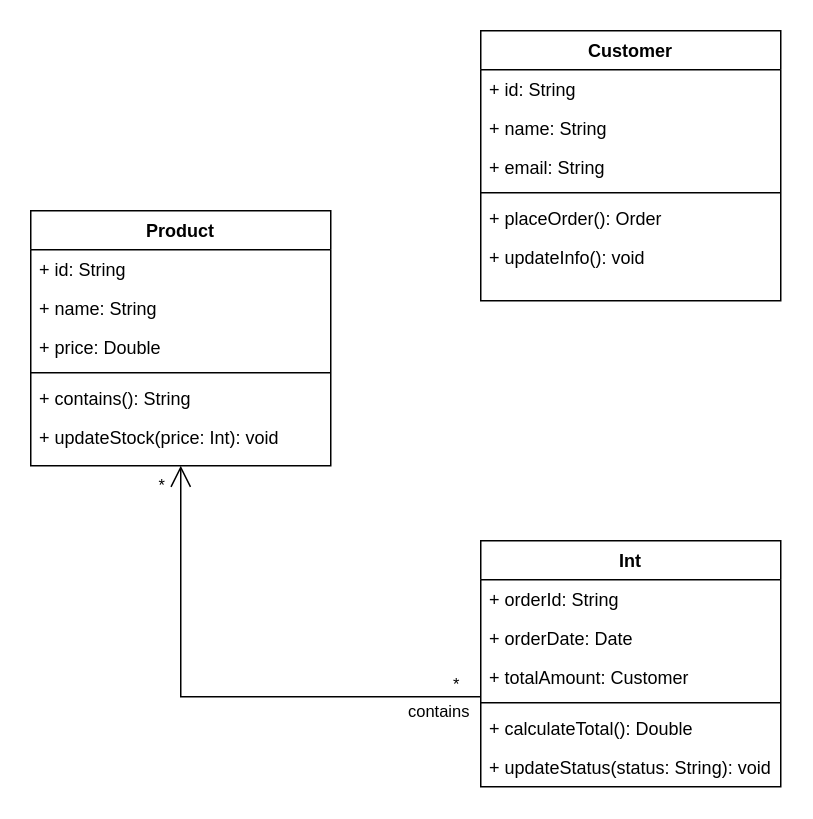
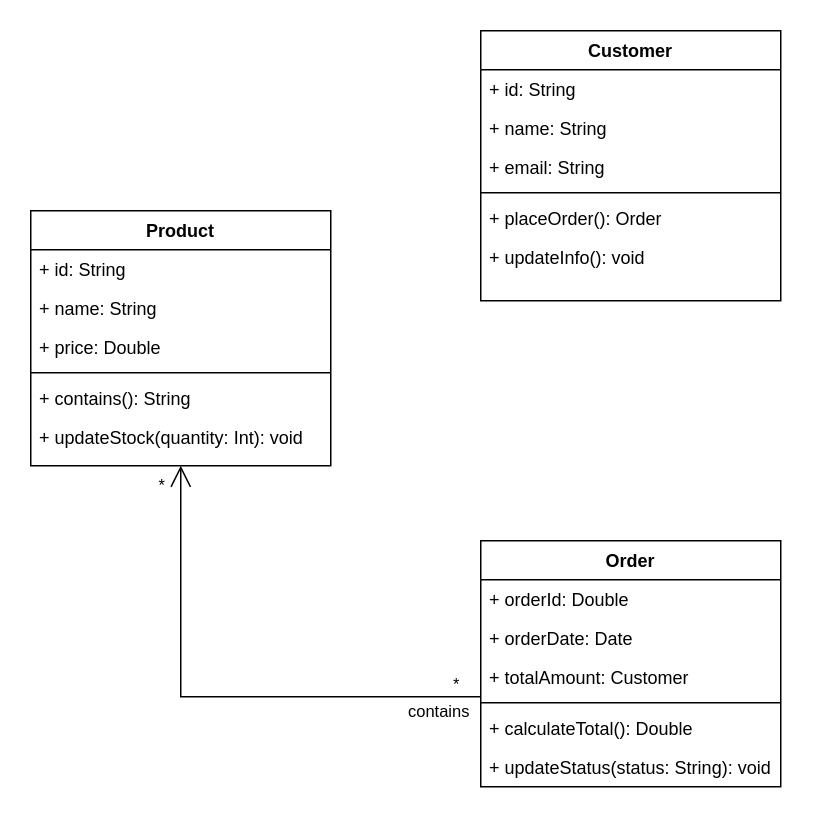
(180, 439) -> (182, 450)
(631, 562) -> (631, 562)
(566, 601) -> (566, 601)
